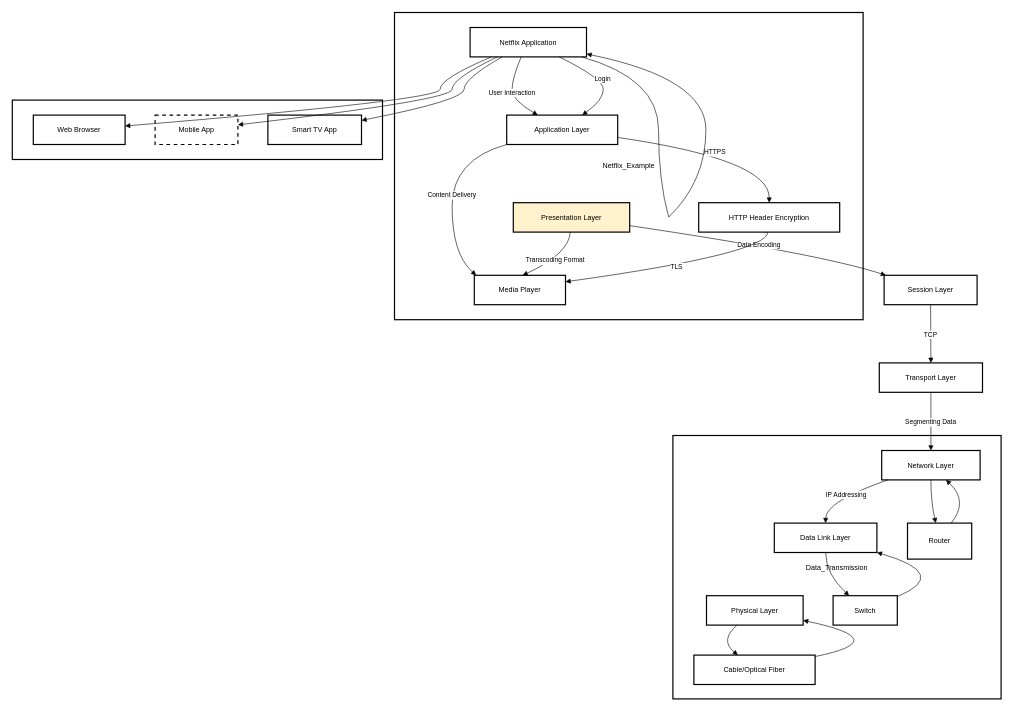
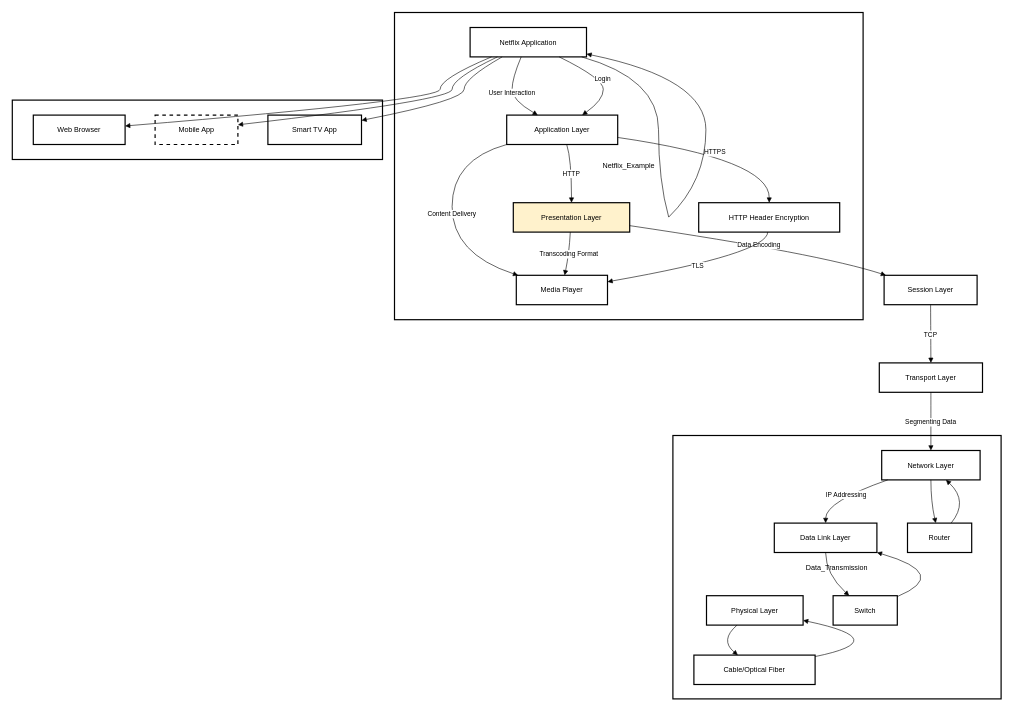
none -> (570, 161)
(520, 290) -> (562, 290)
(940, 541) -> (940, 538)
